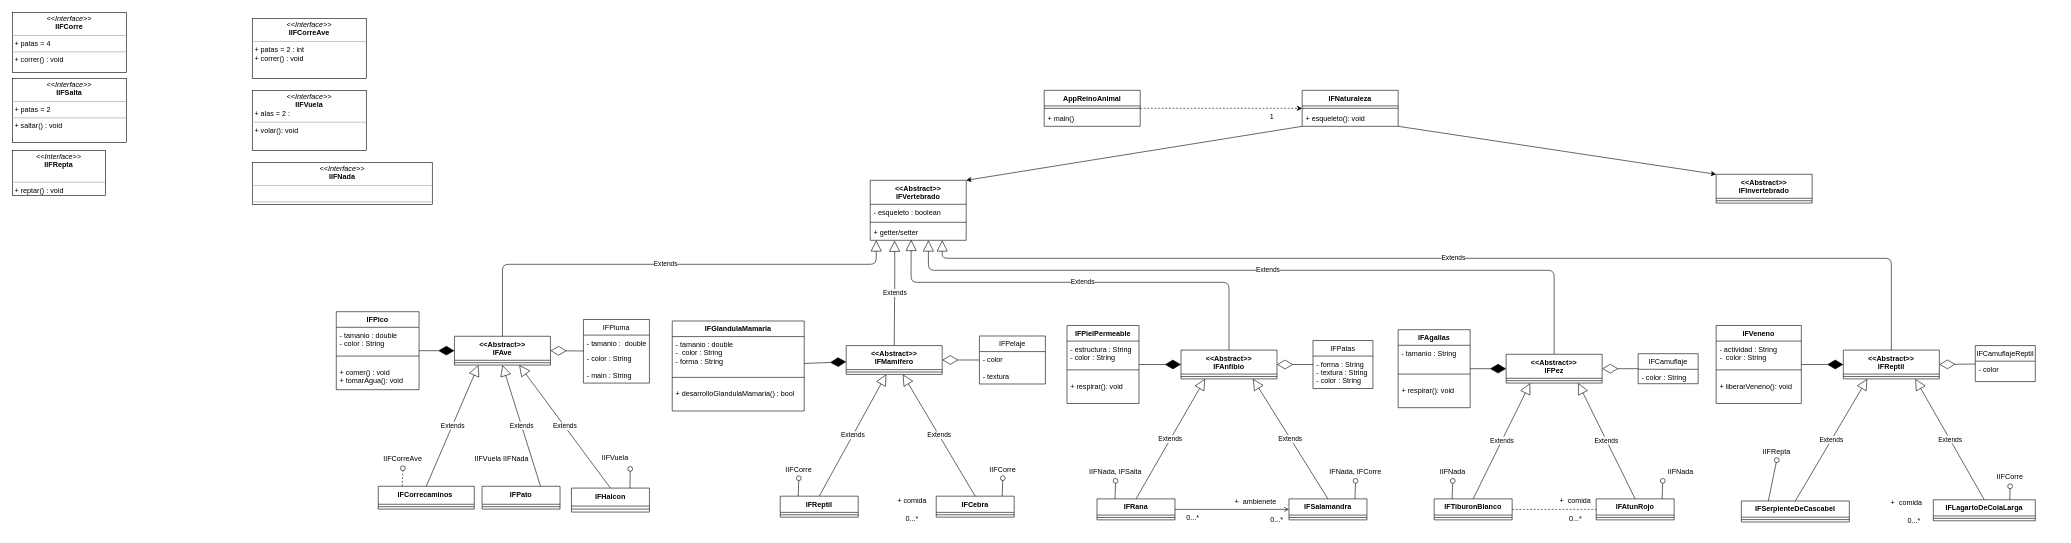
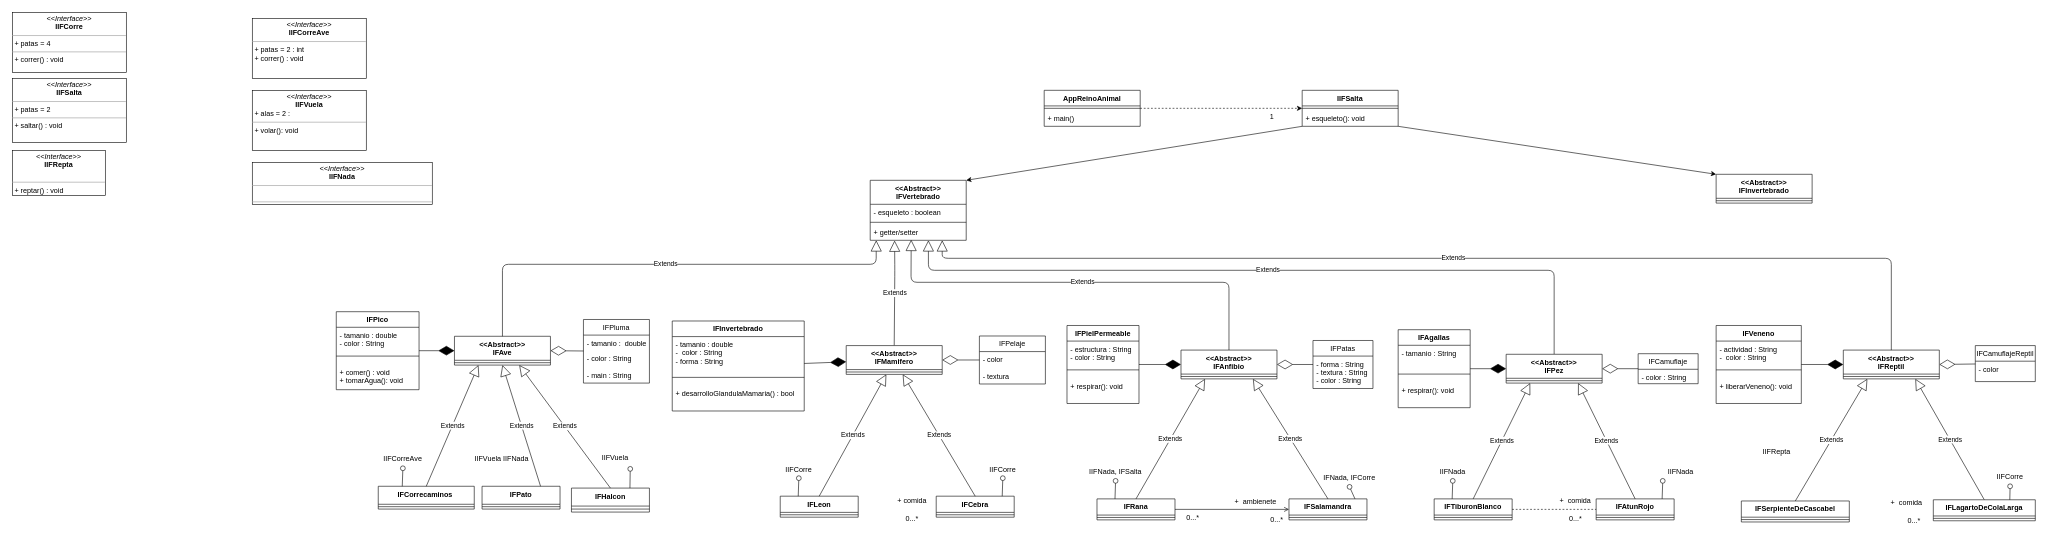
(1350, 98) -> (1350, 98)
(738, 329) -> (738, 329)
(1356, 472) -> (1350, 478)
(403, 478) -> (403, 478)
(1772, 482) -> none
(819, 504) -> (819, 504)
